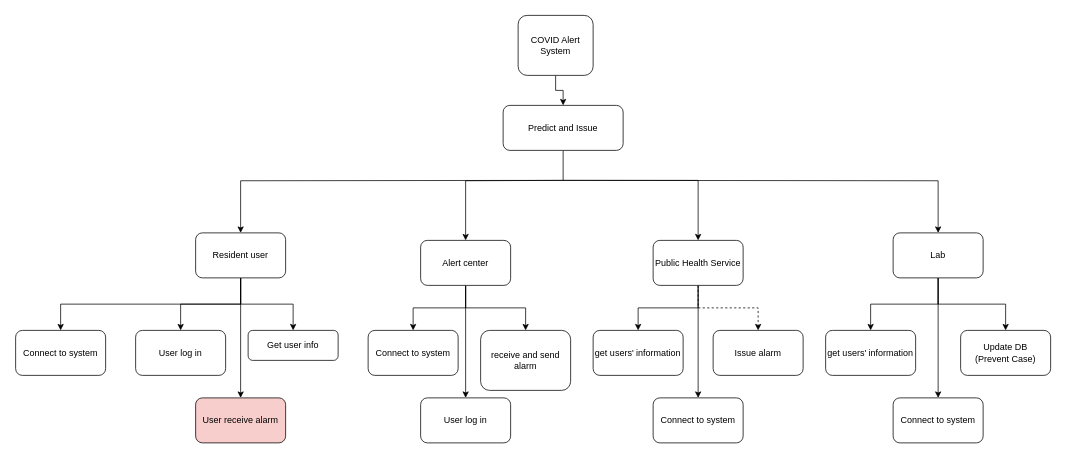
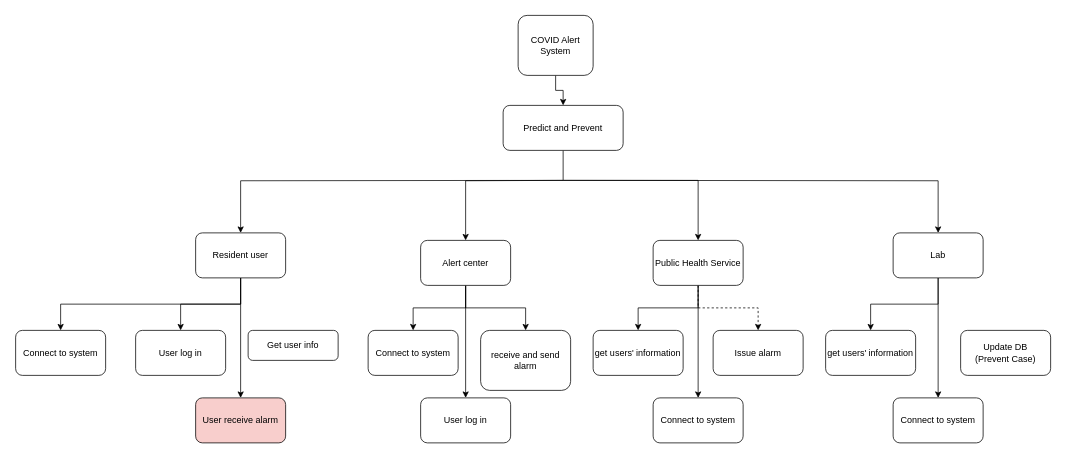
(563, 128) -> (563, 128)
(292, 304) -> none
(1005, 313) -> none
